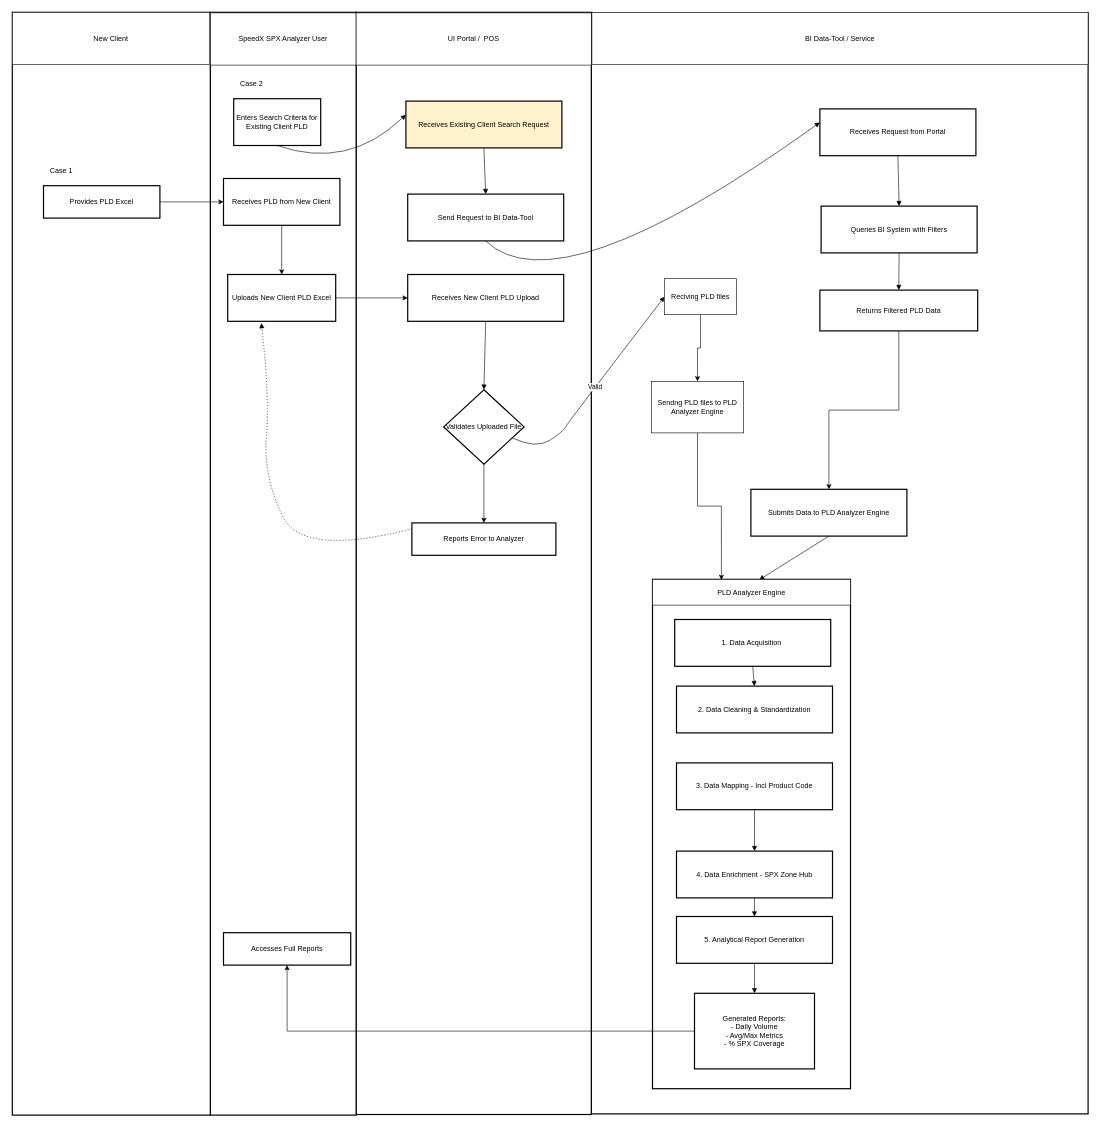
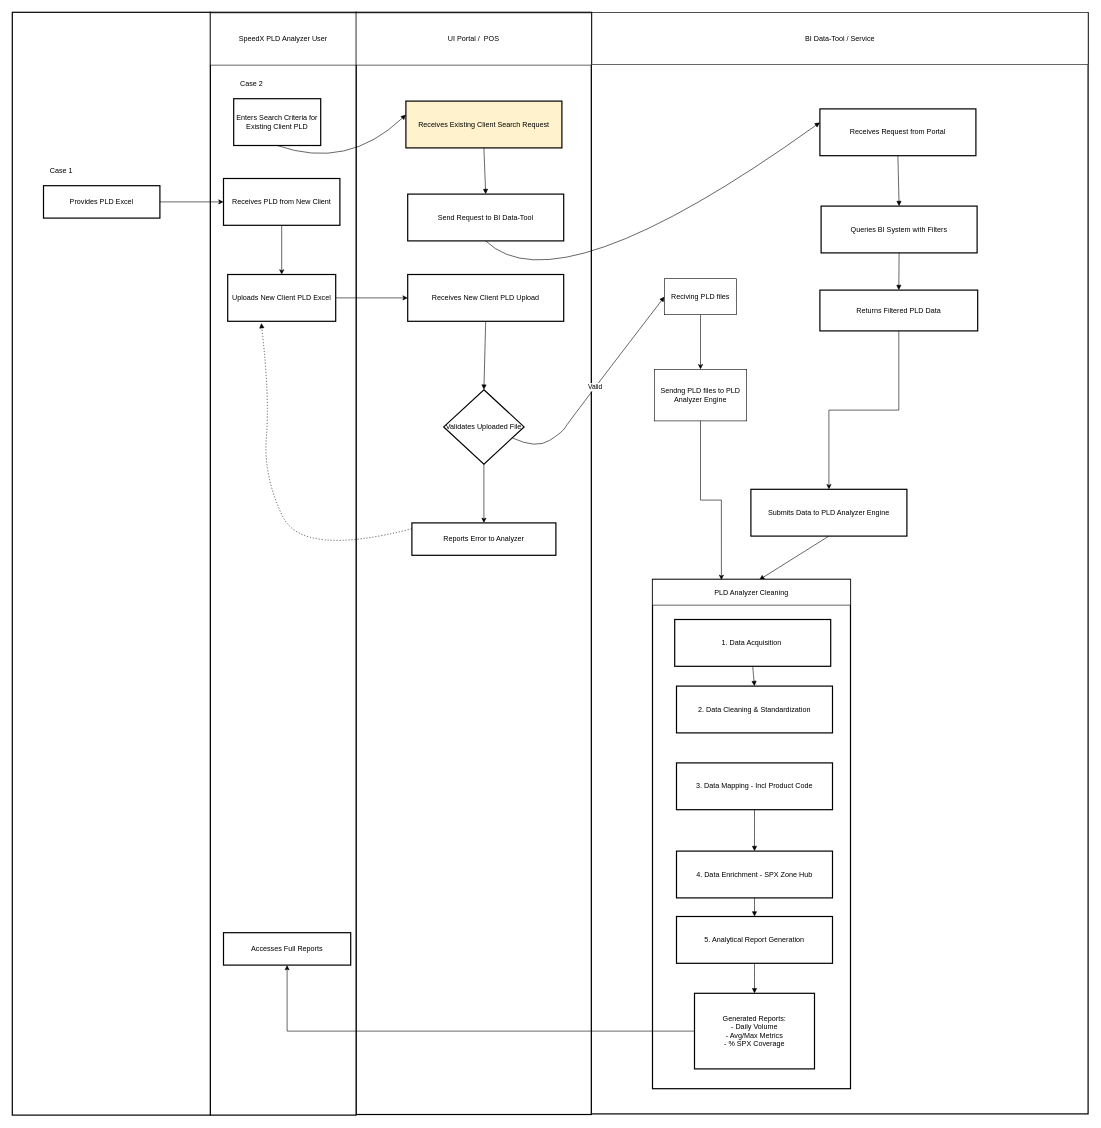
(111, 38) -> none
(283, 39) -> (283, 39)
(698, 407) -> (701, 395)
(752, 593) -> (752, 593)
